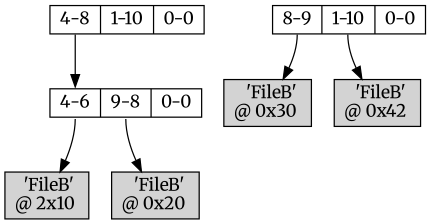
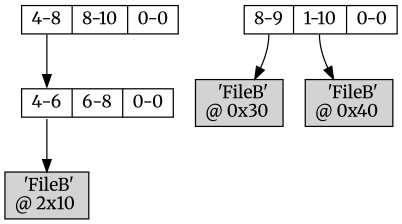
(127, 19) -> (100, 19)
(126, 102) -> (97, 102)
(377, 103) -> (349, 103)
(155, 195) -> none
